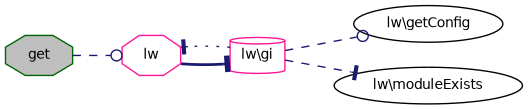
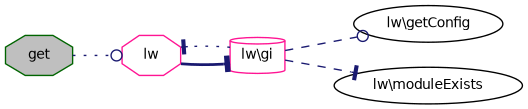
(92, 55) -> (92, 55)
